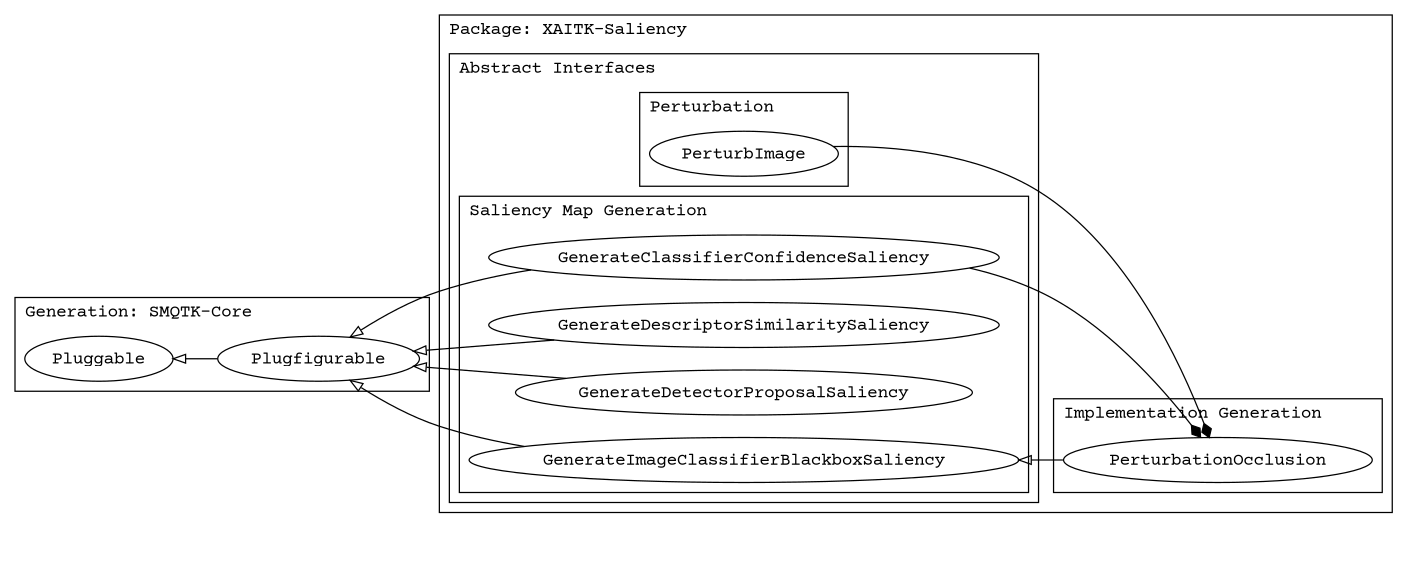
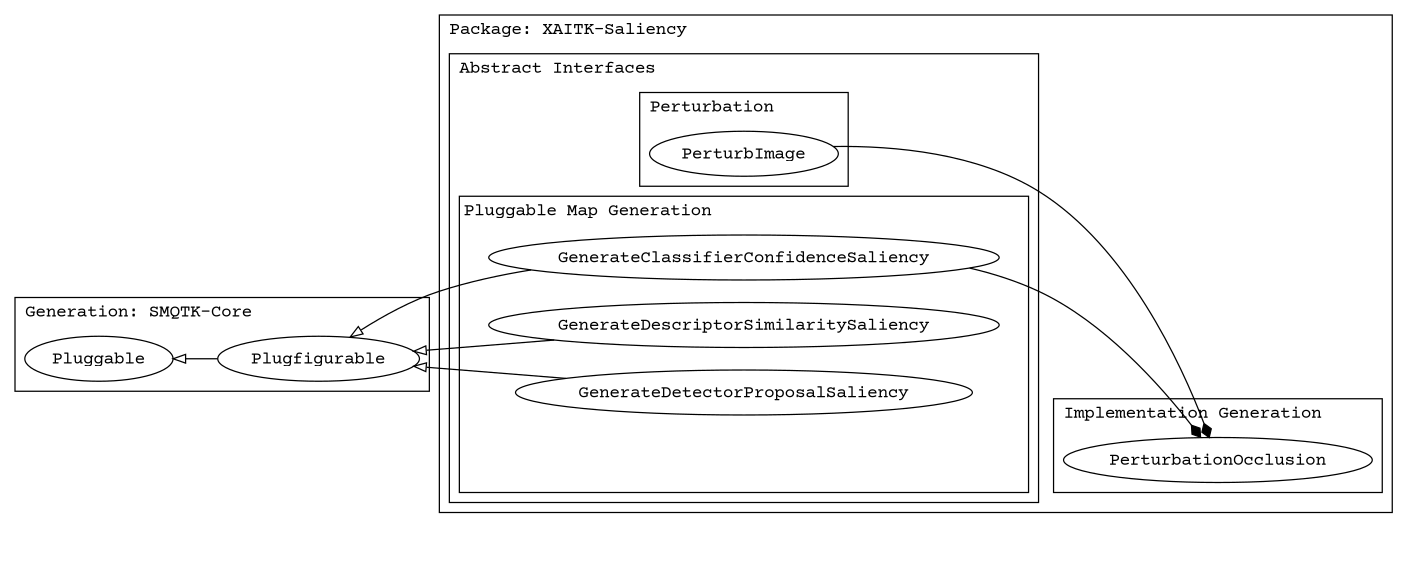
(588, 211) -> (588, 211)
(744, 460) -> none
